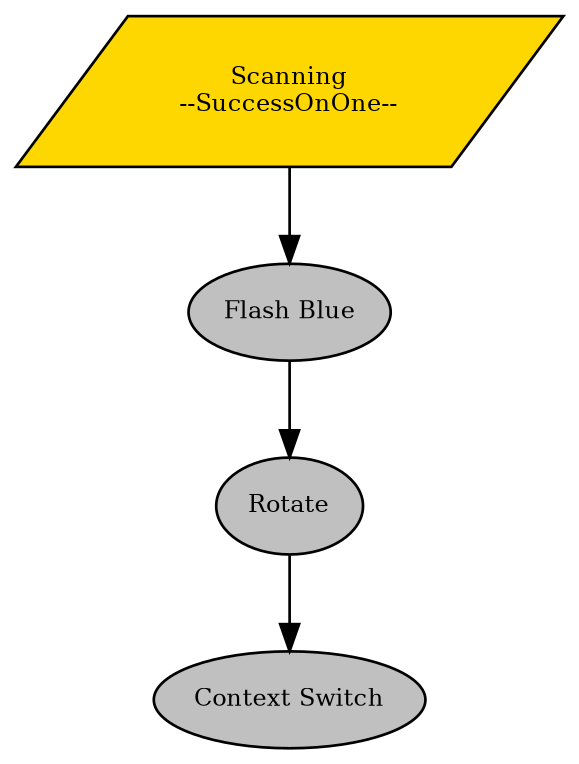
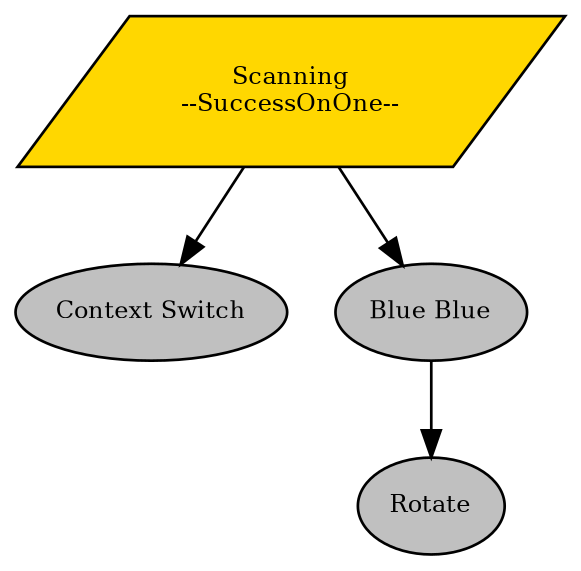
(290, 312) -> (431, 312)
(290, 590) -> (220, 204)
